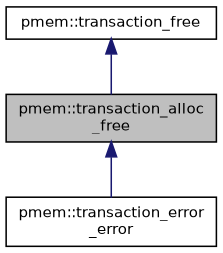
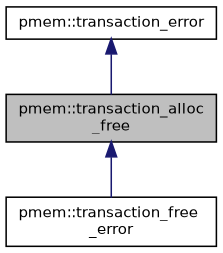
(111, 23) -> (111, 23)
(111, 222) -> (111, 222)
